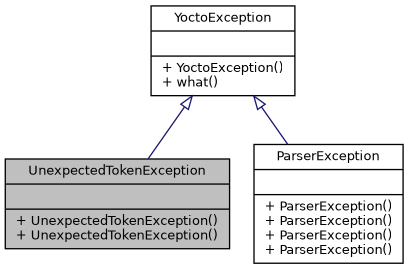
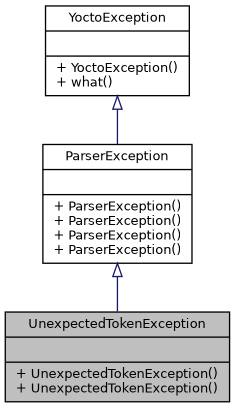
(166, 133) -> (117, 294)
